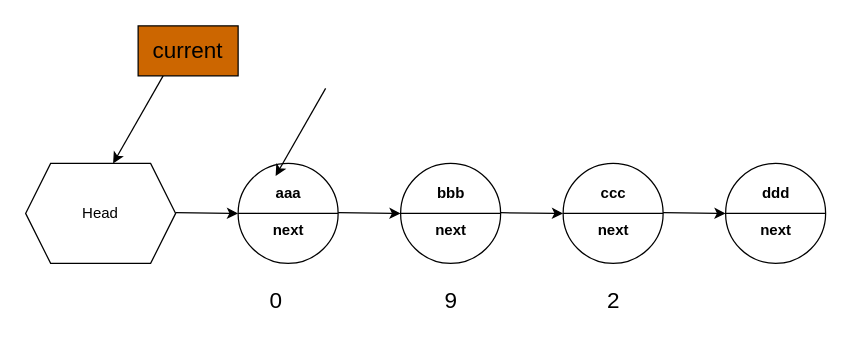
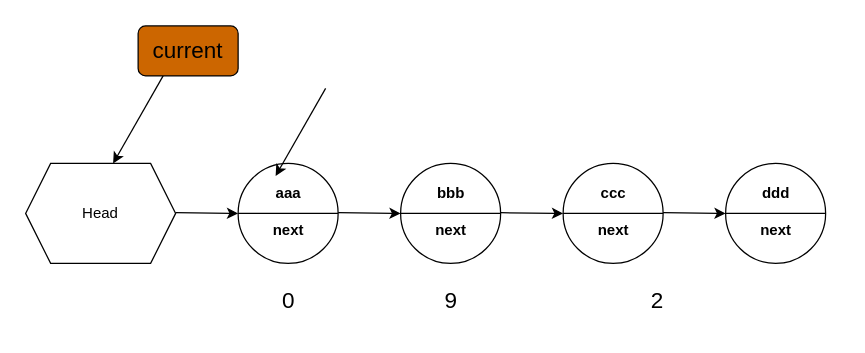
(188, 51) -> (188, 51)
(276, 301) -> (288, 301)
(613, 301) -> (657, 301)
